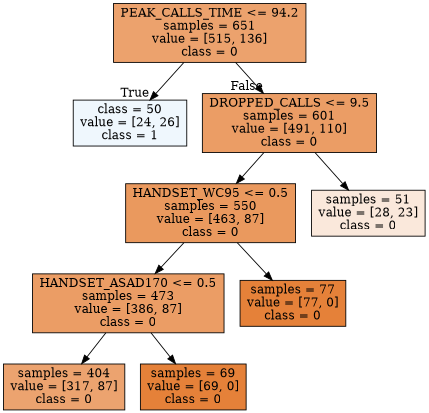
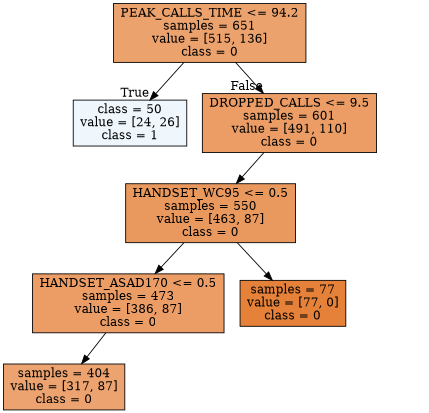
(368, 213) -> none
(193, 387) -> none
